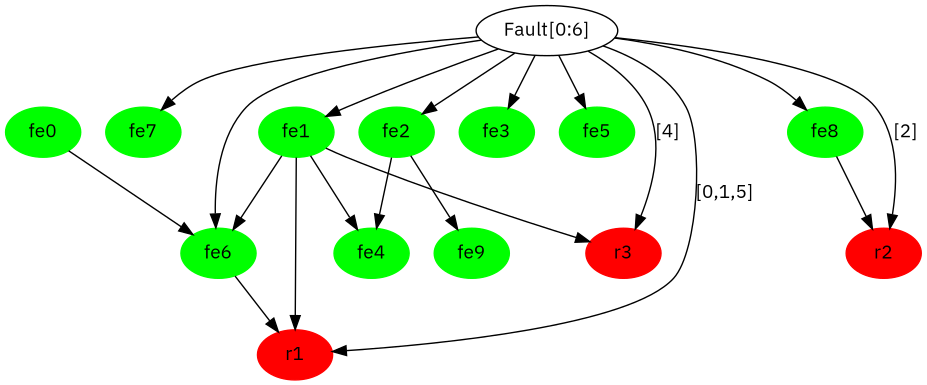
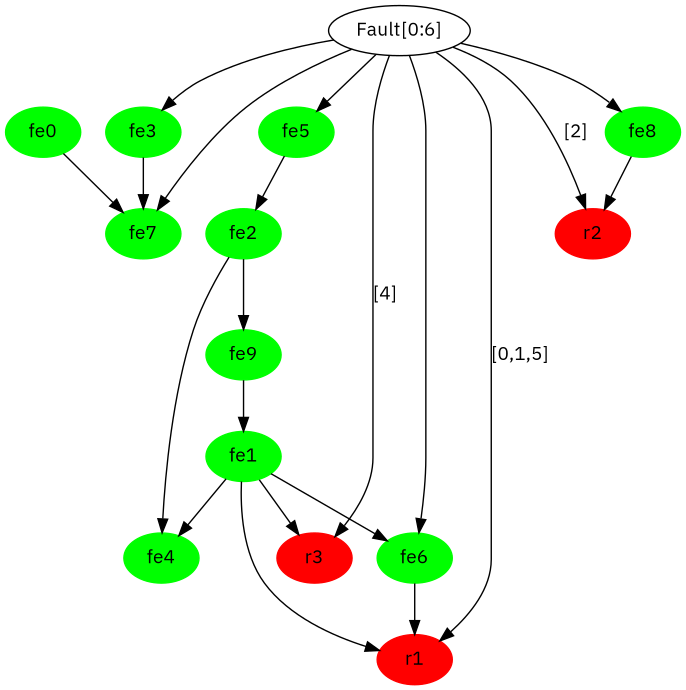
(418, 79) -> (244, 399)
(475, 80) -> (273, 176)
none -> (143, 176)
(125, 189) -> (88, 178)
